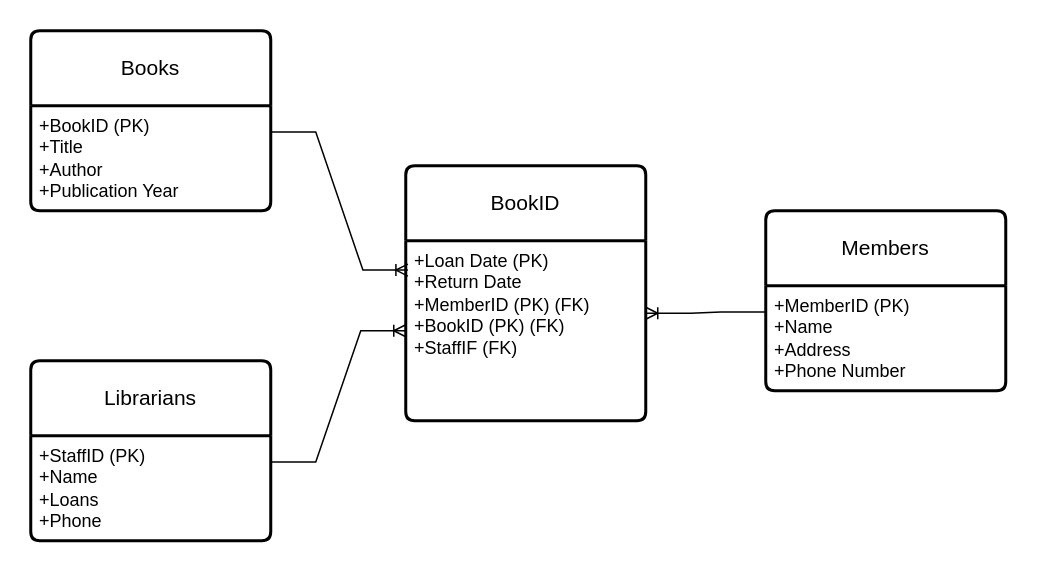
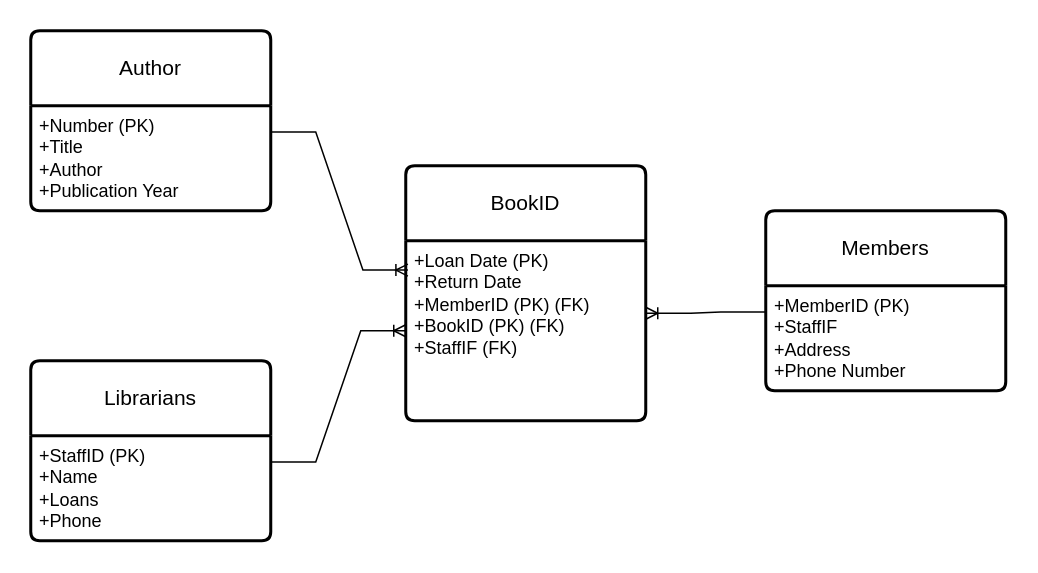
(151, 68) -> (151, 68)
(116, 159) -> (116, 159)
(843, 339) -> (843, 339)
